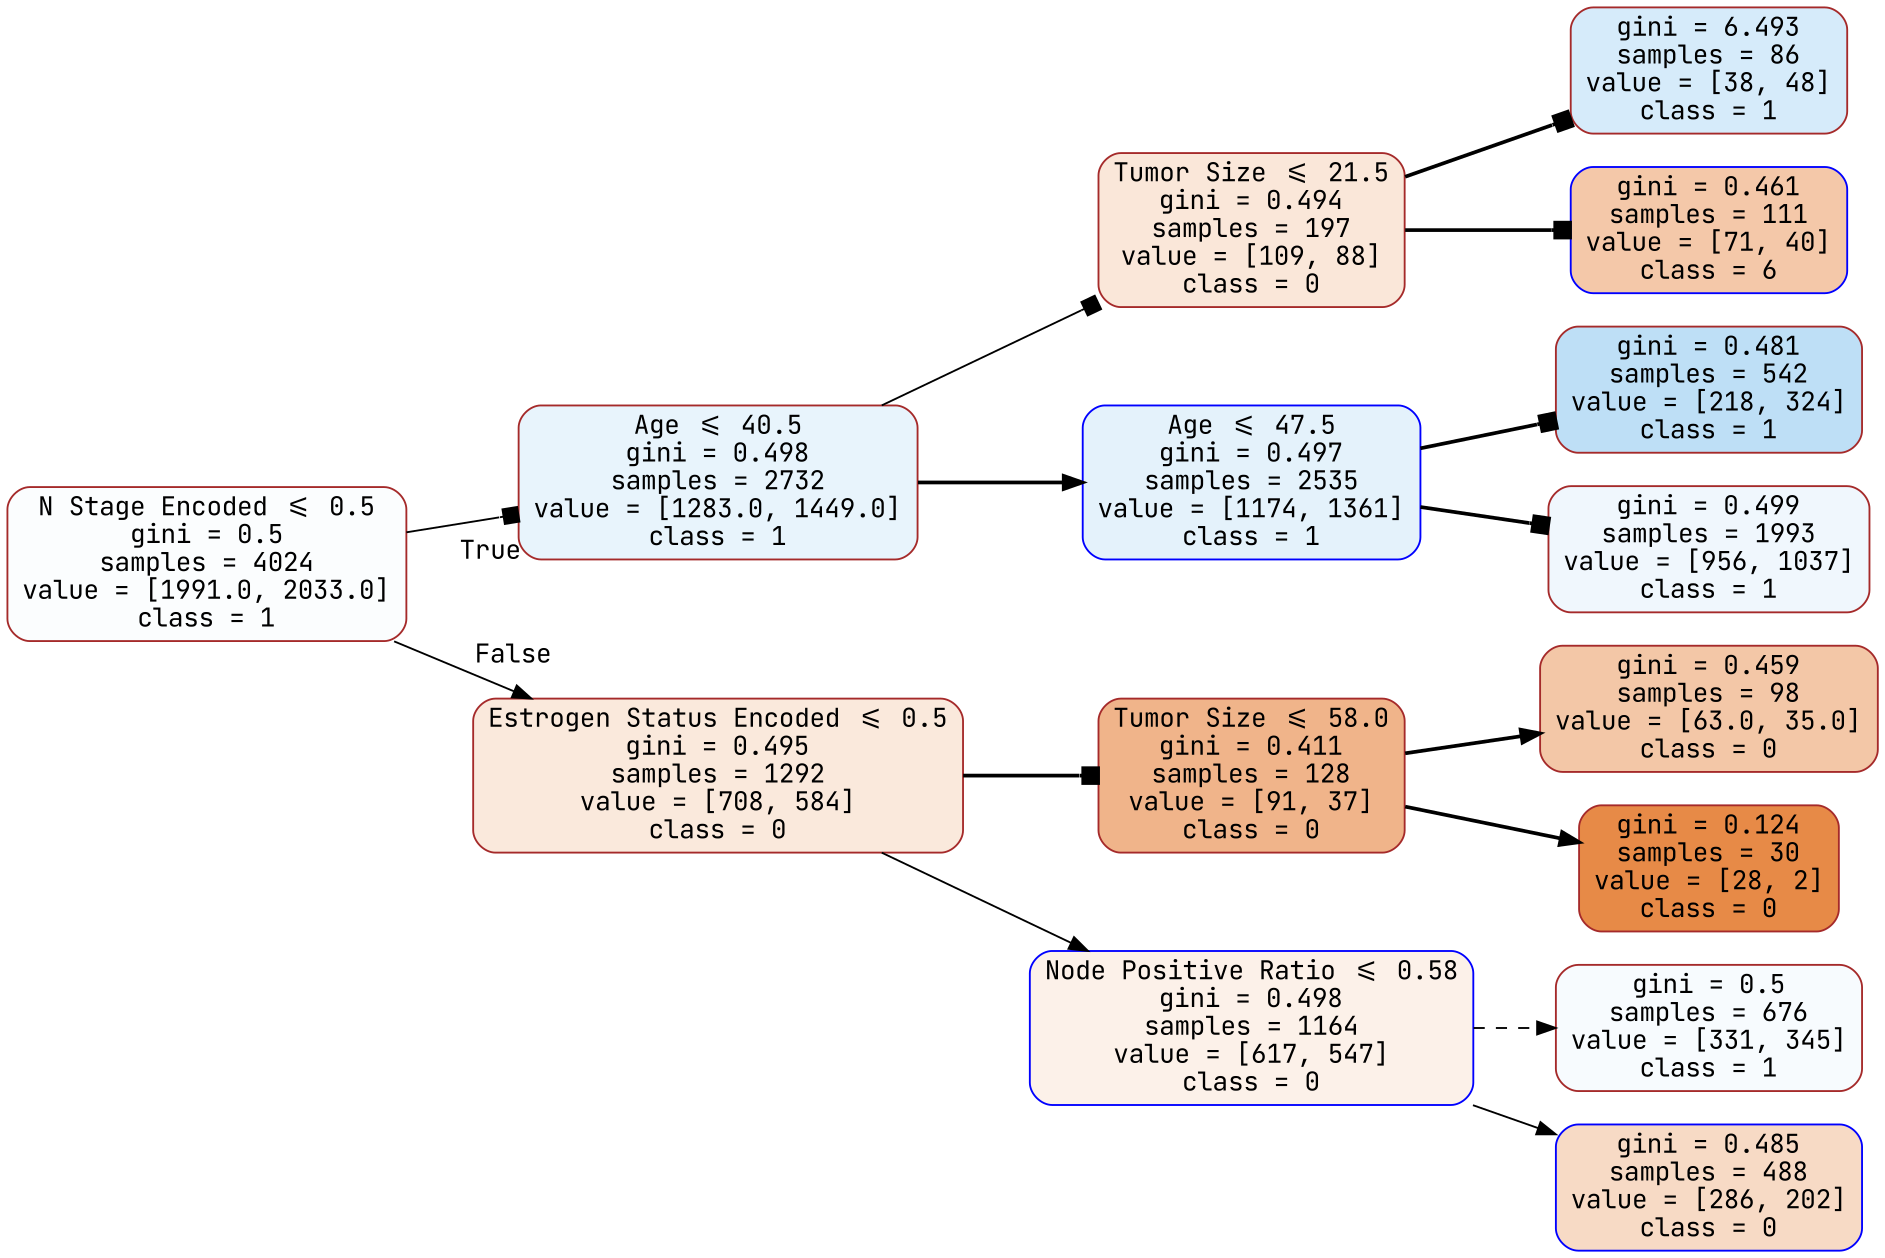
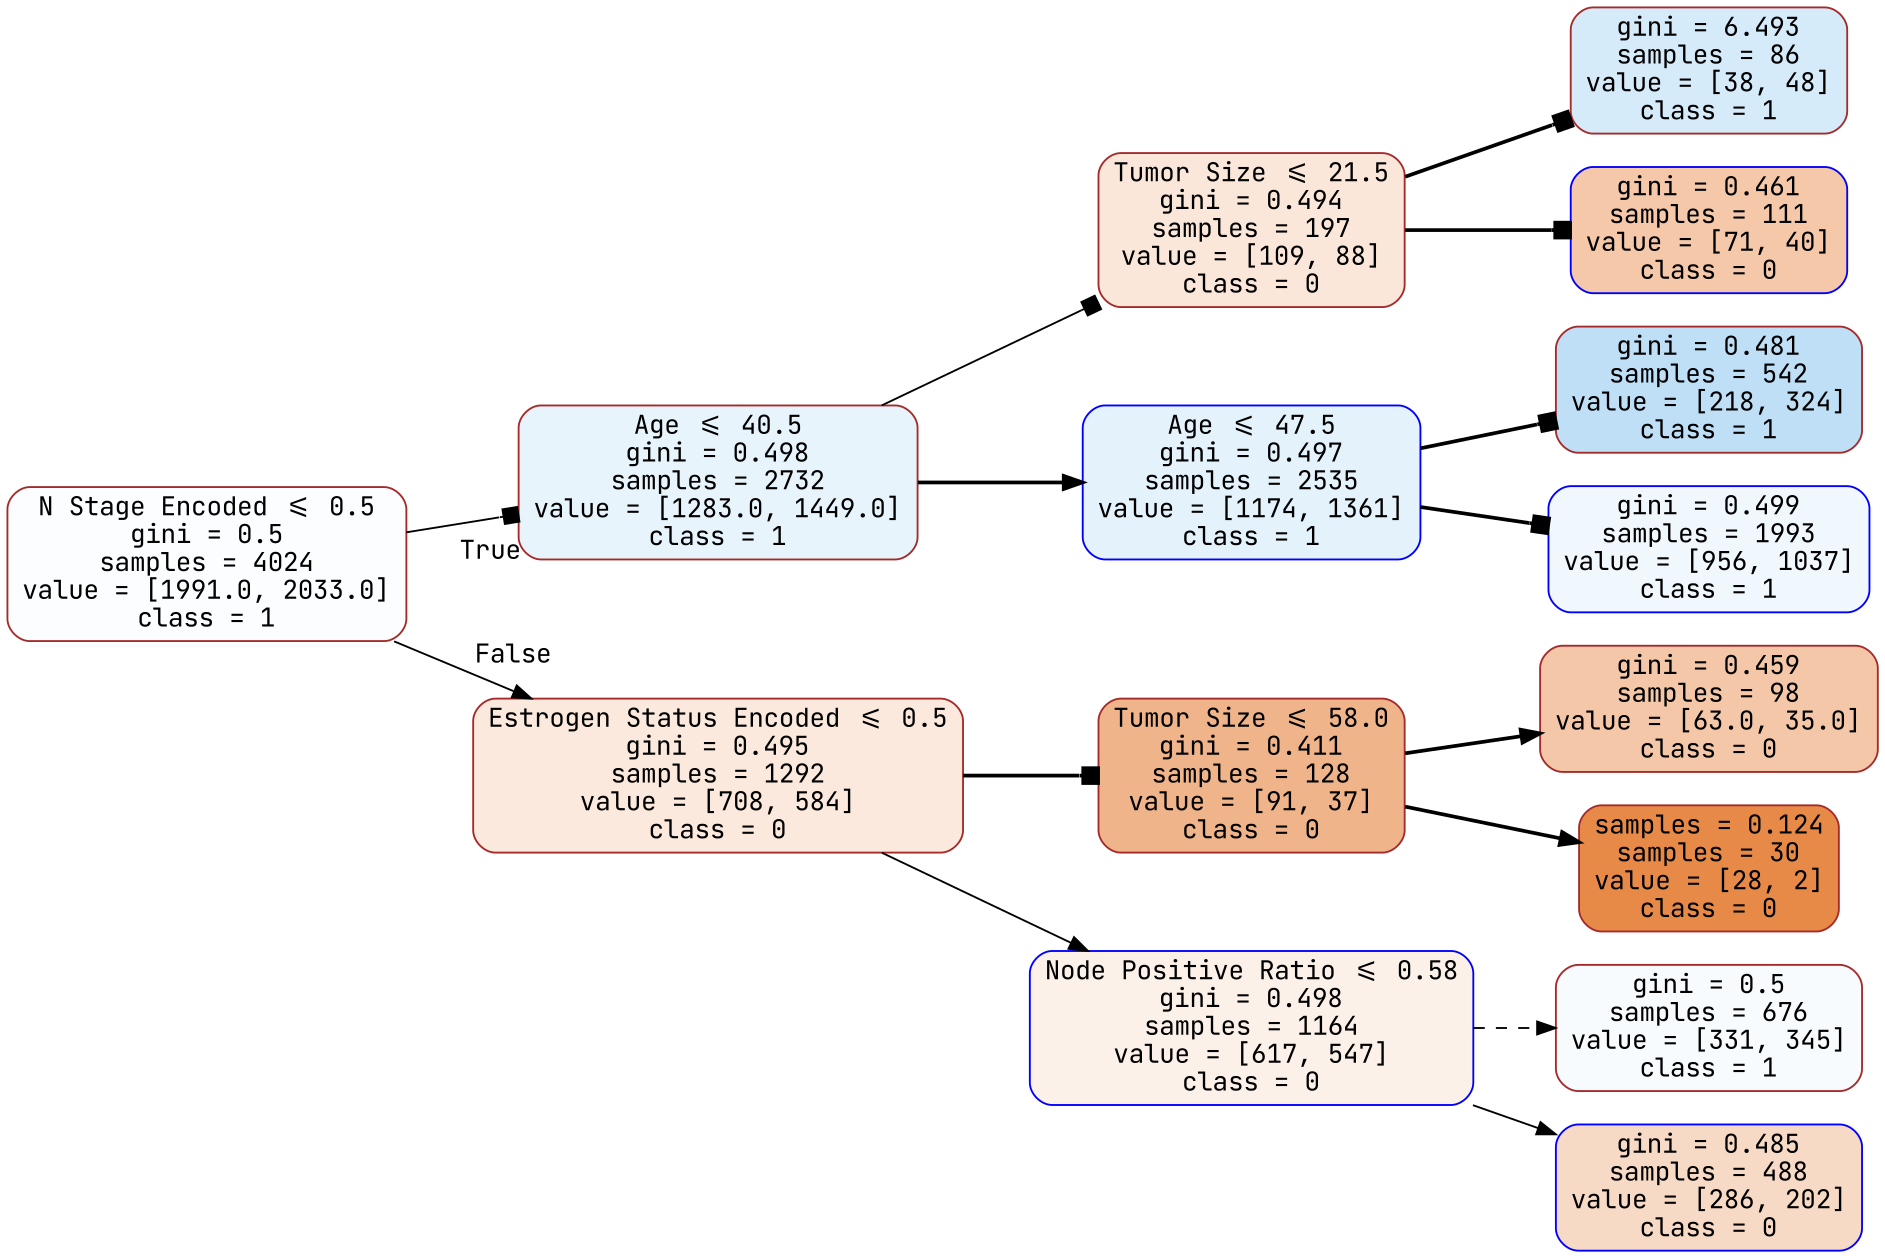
(1709, 230) -> (1709, 230)
(1709, 549) -> (1709, 549)
(1709, 868) -> (1709, 868)
